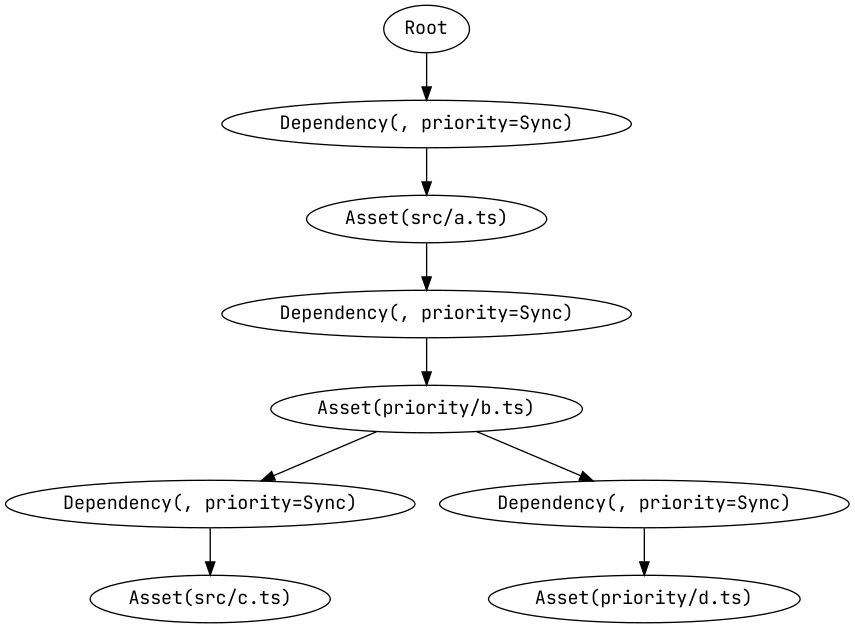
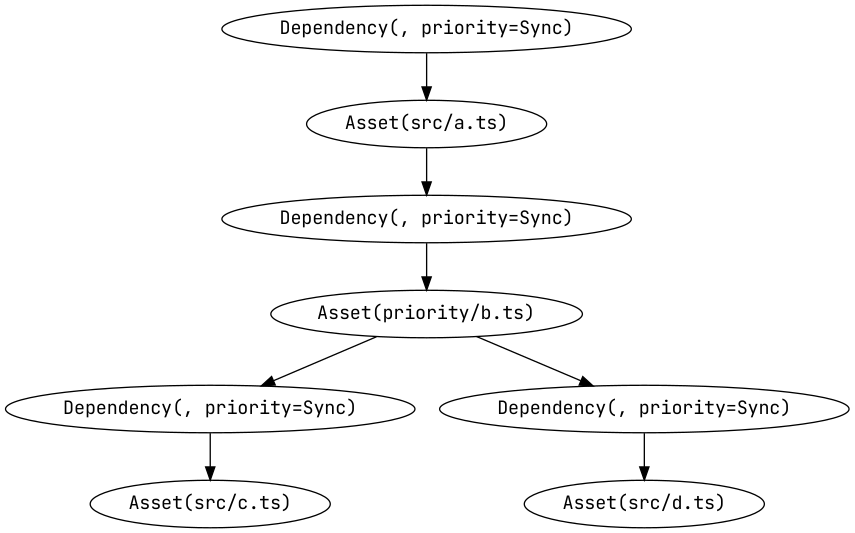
(427, 29) -> none
(644, 599) -> (644, 504)
